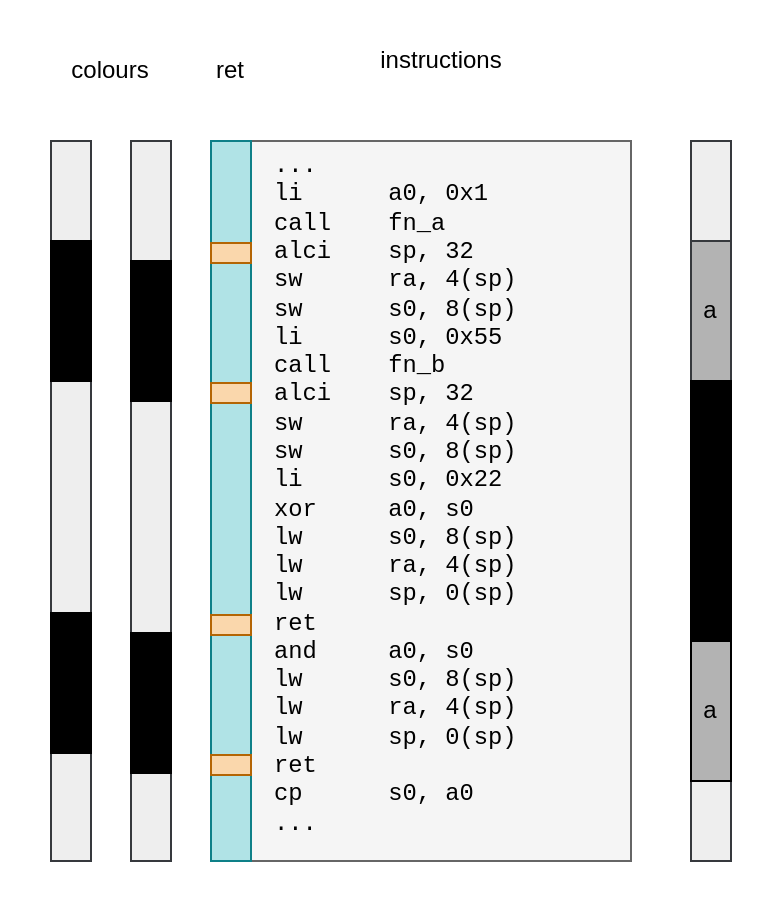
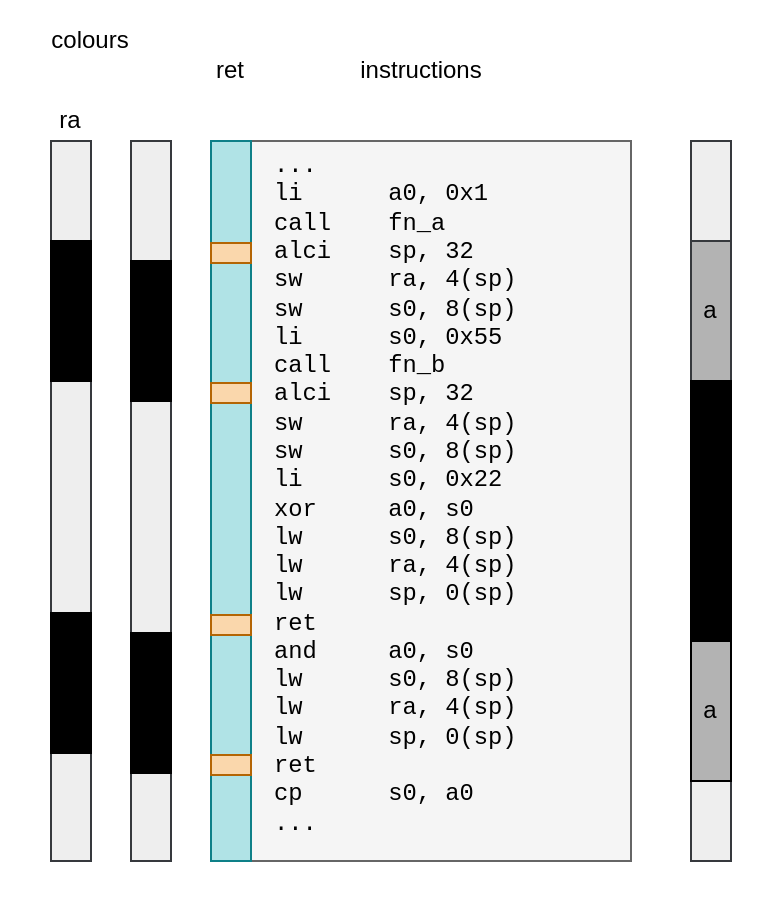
(441, 61) -> (421, 71)
(111, 71) -> (91, 41)
none -> (71, 121)
